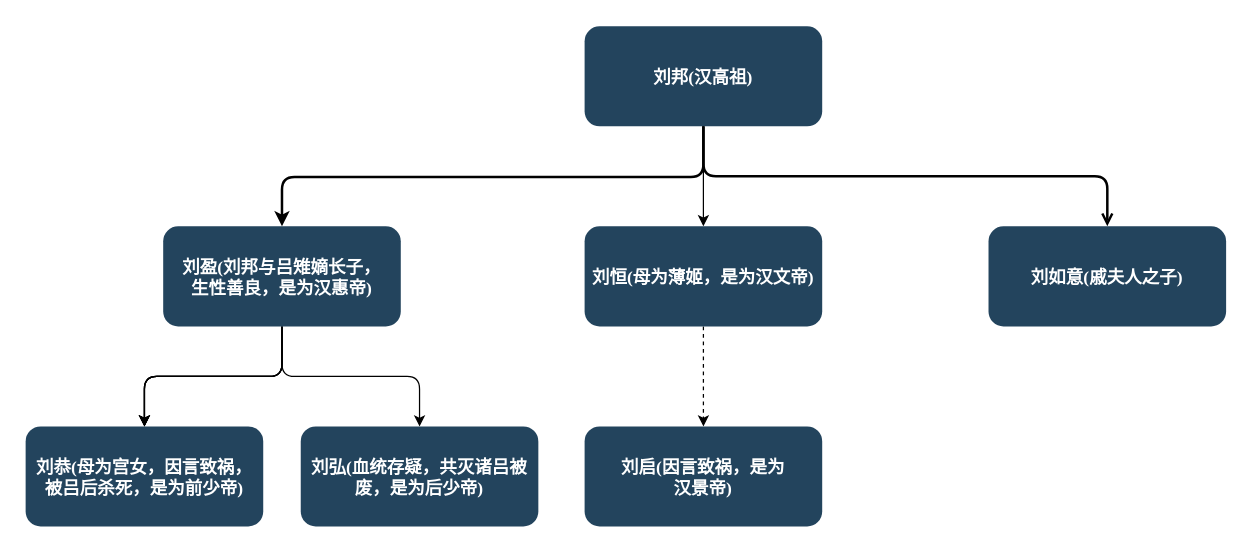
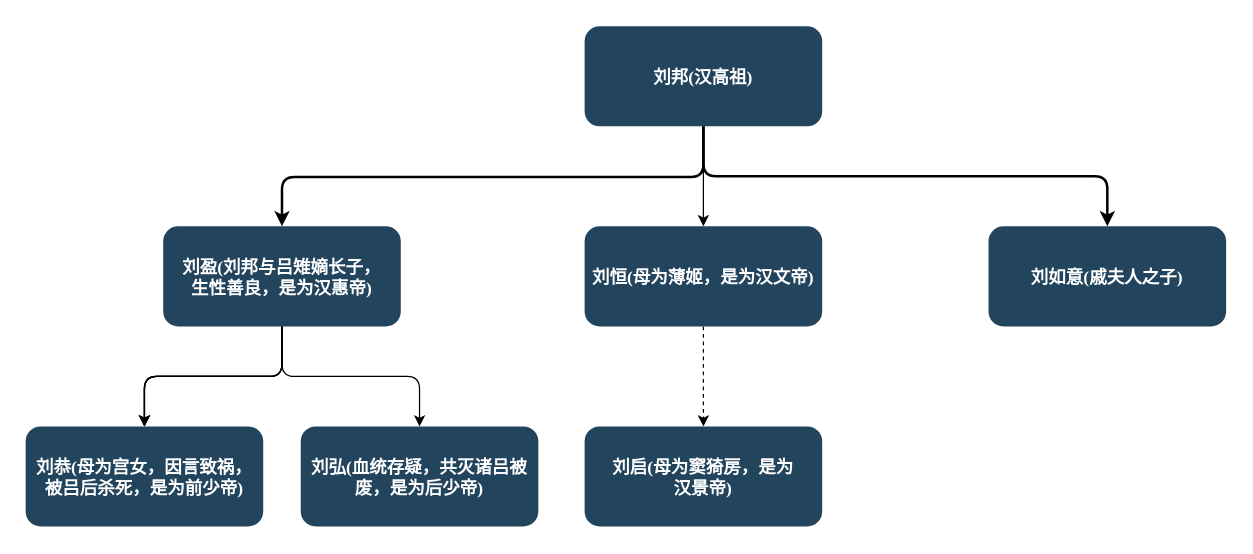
(1107, 214) -> (1107, 214)
(703, 467) -> (703, 467)
